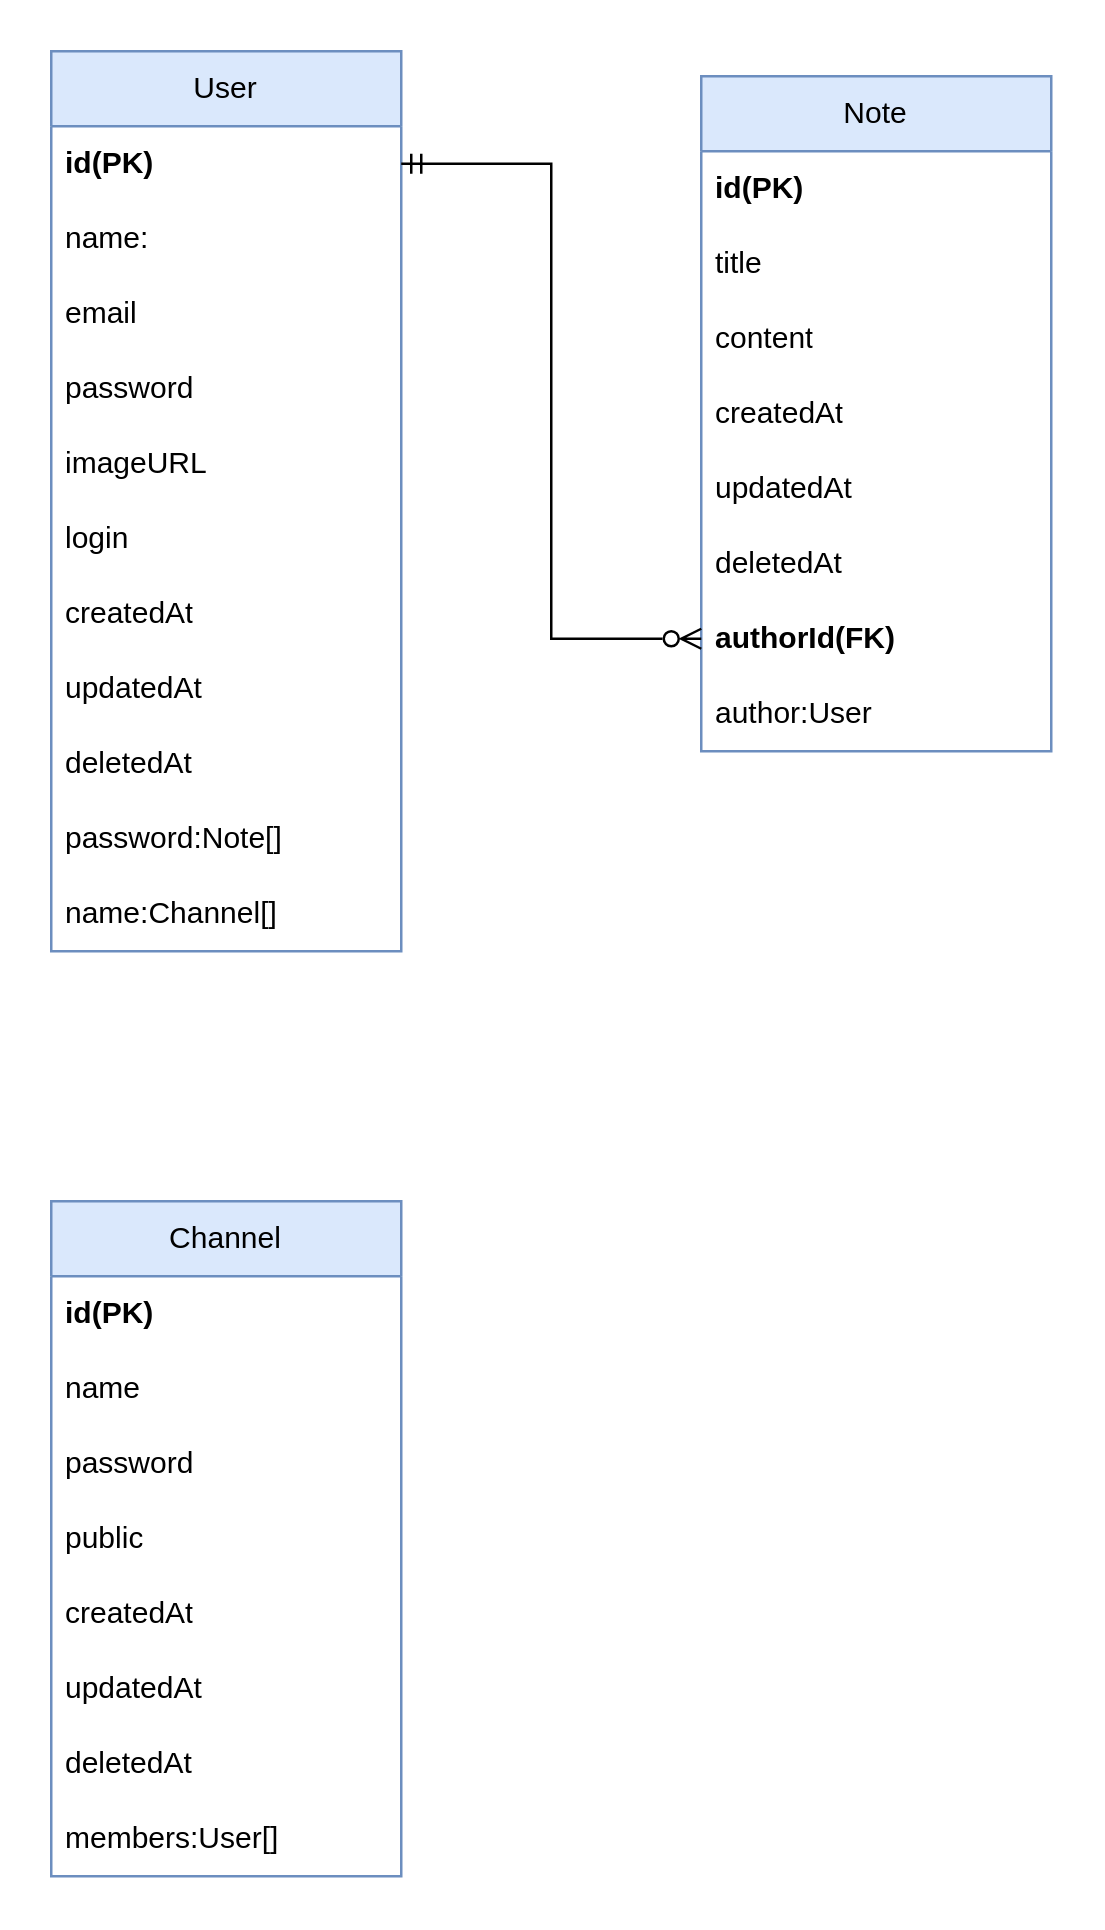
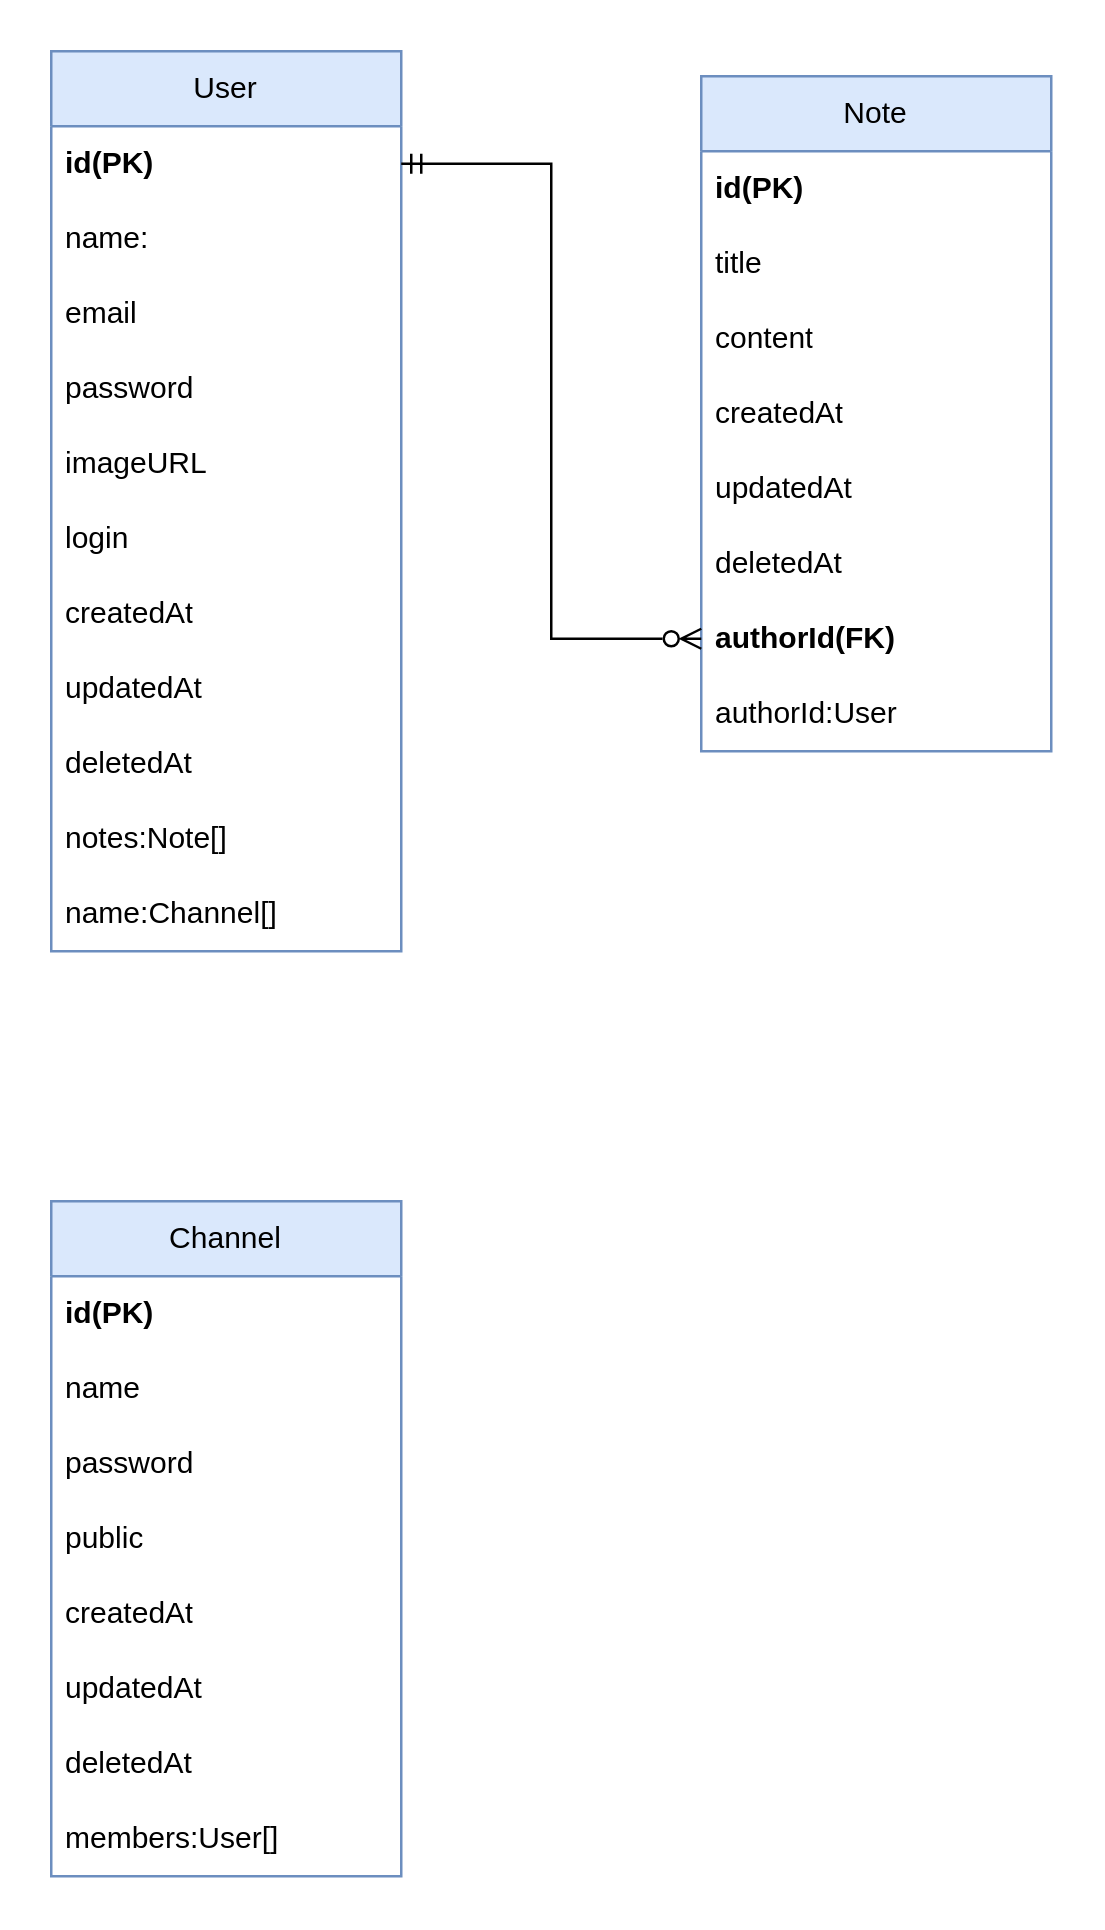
(805, 714) -> (822, 714)
(188, 839) -> (163, 839)
